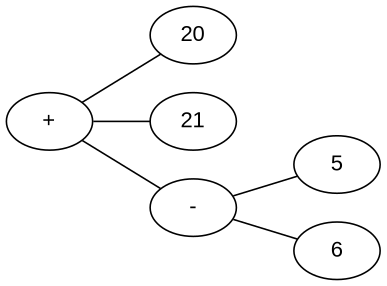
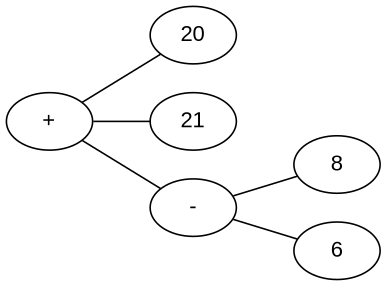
(337, 165) -> (337, 165)
